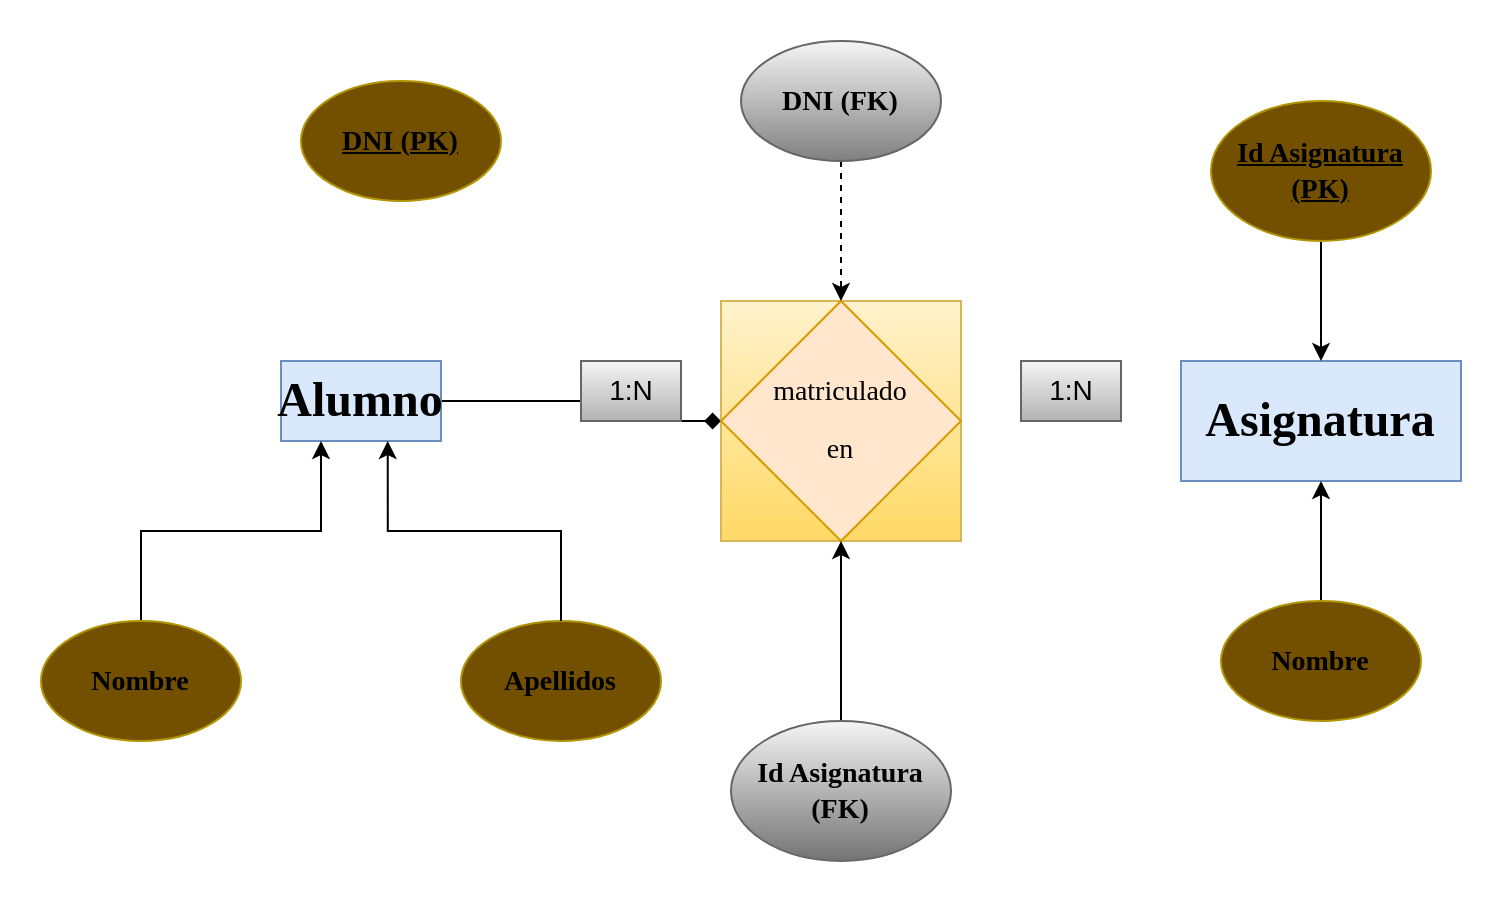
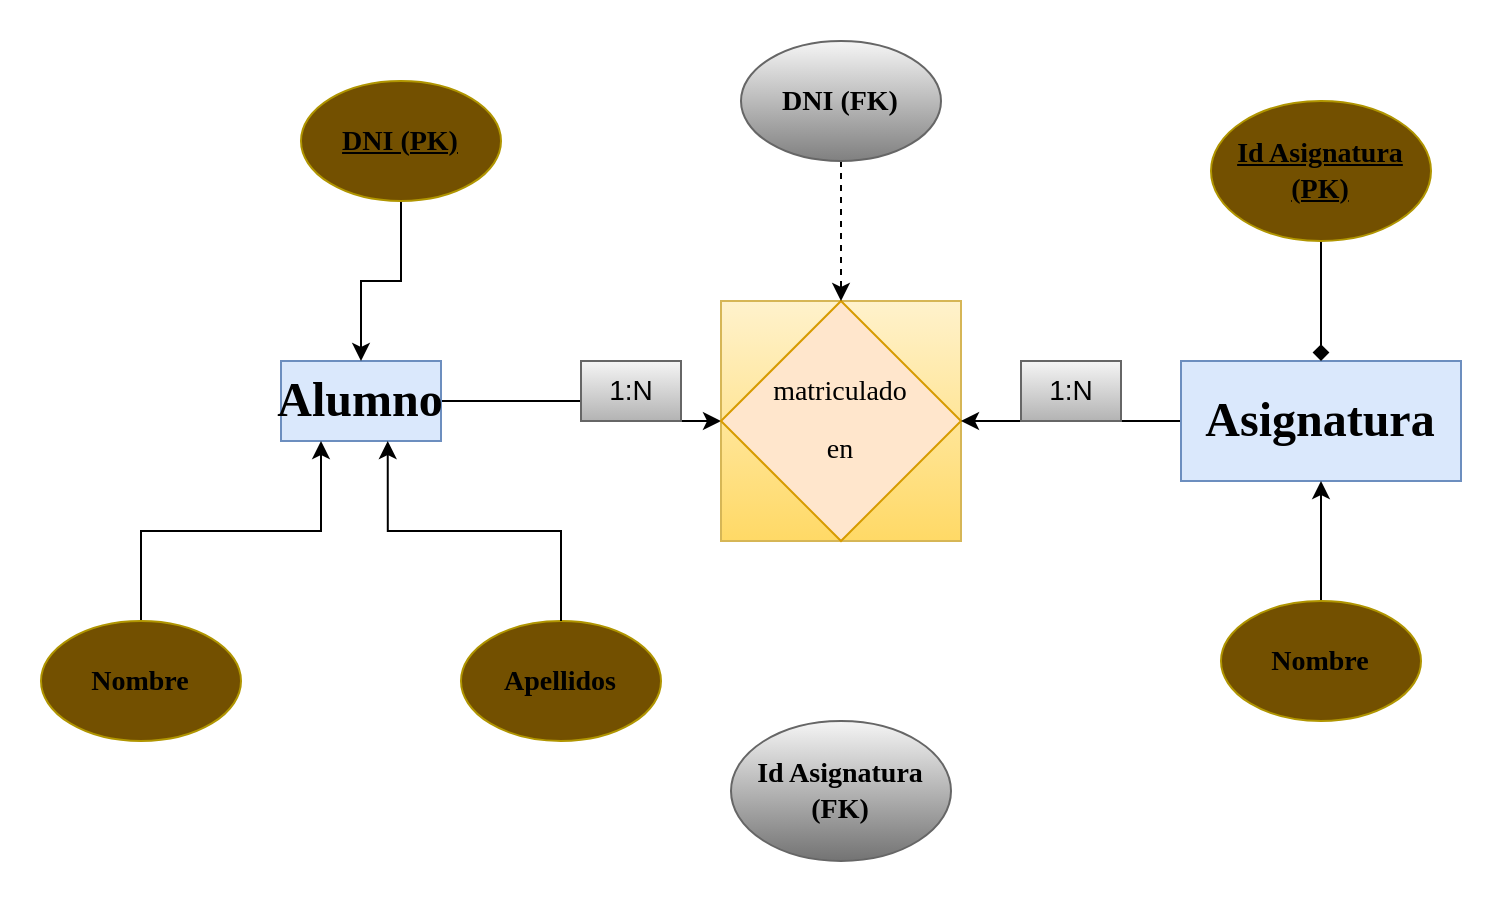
none -> (388, 281)
(1321, 346) -> (1321, 345)
(704, 421) -> (705, 421)
none -> (1151, 421)
(841, 638) -> none
